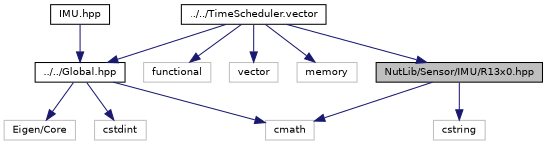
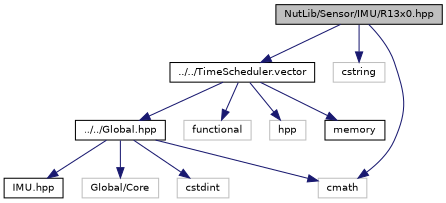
(80, 38) -> (81, 156)
(351, 42) -> (305, 41)
(254, 72) -> (288, 130)
(327, 72) -> (355, 130)
(40, 130) -> (120, 188)
